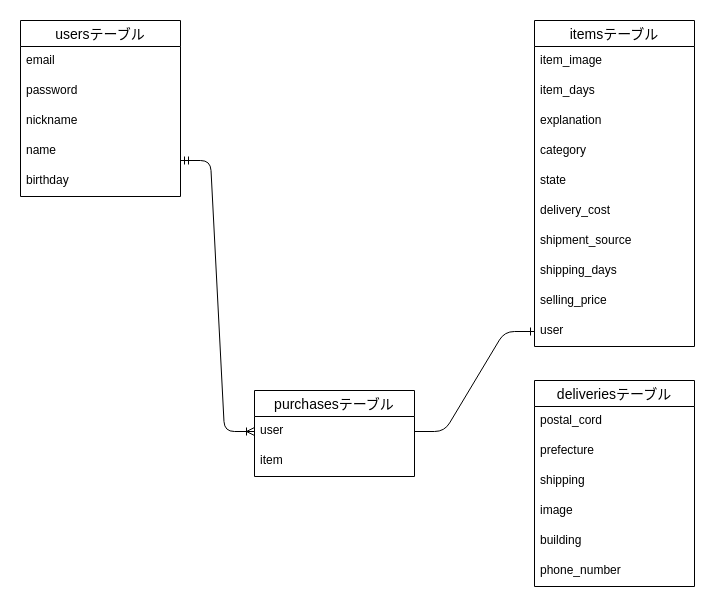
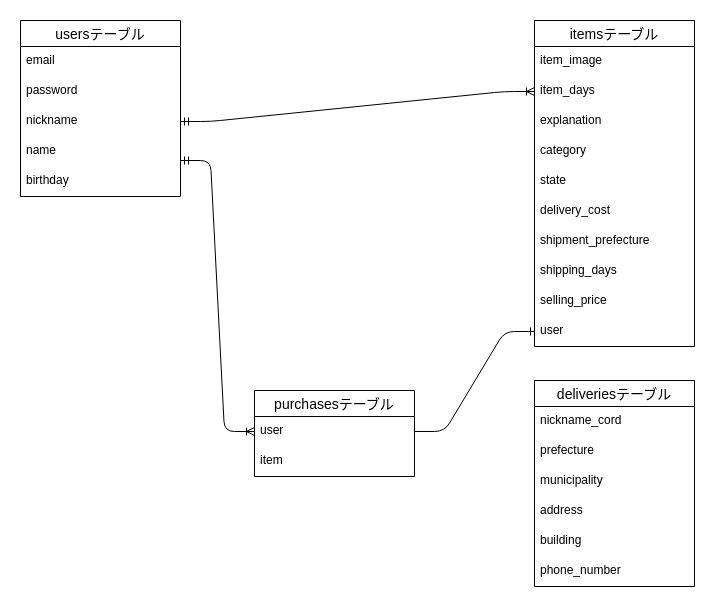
none -> (357, 107)
(589, 240) -> (602, 240)
(575, 420) -> (582, 420)
(564, 480) -> (574, 480)
(555, 510) -> (564, 510)
